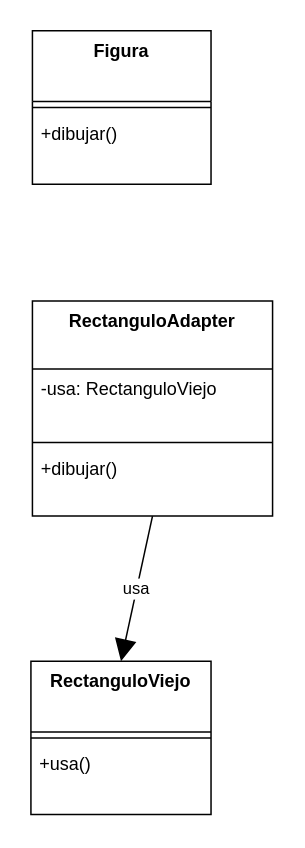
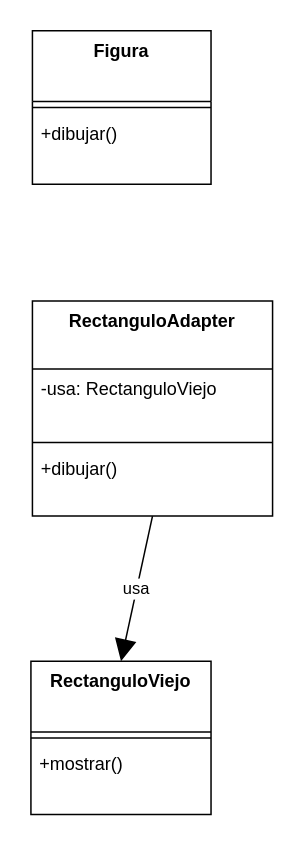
(69, 764) -> (89, 764)
